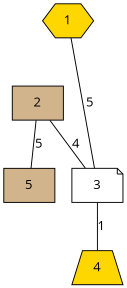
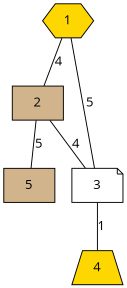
none -> (53, 62)
